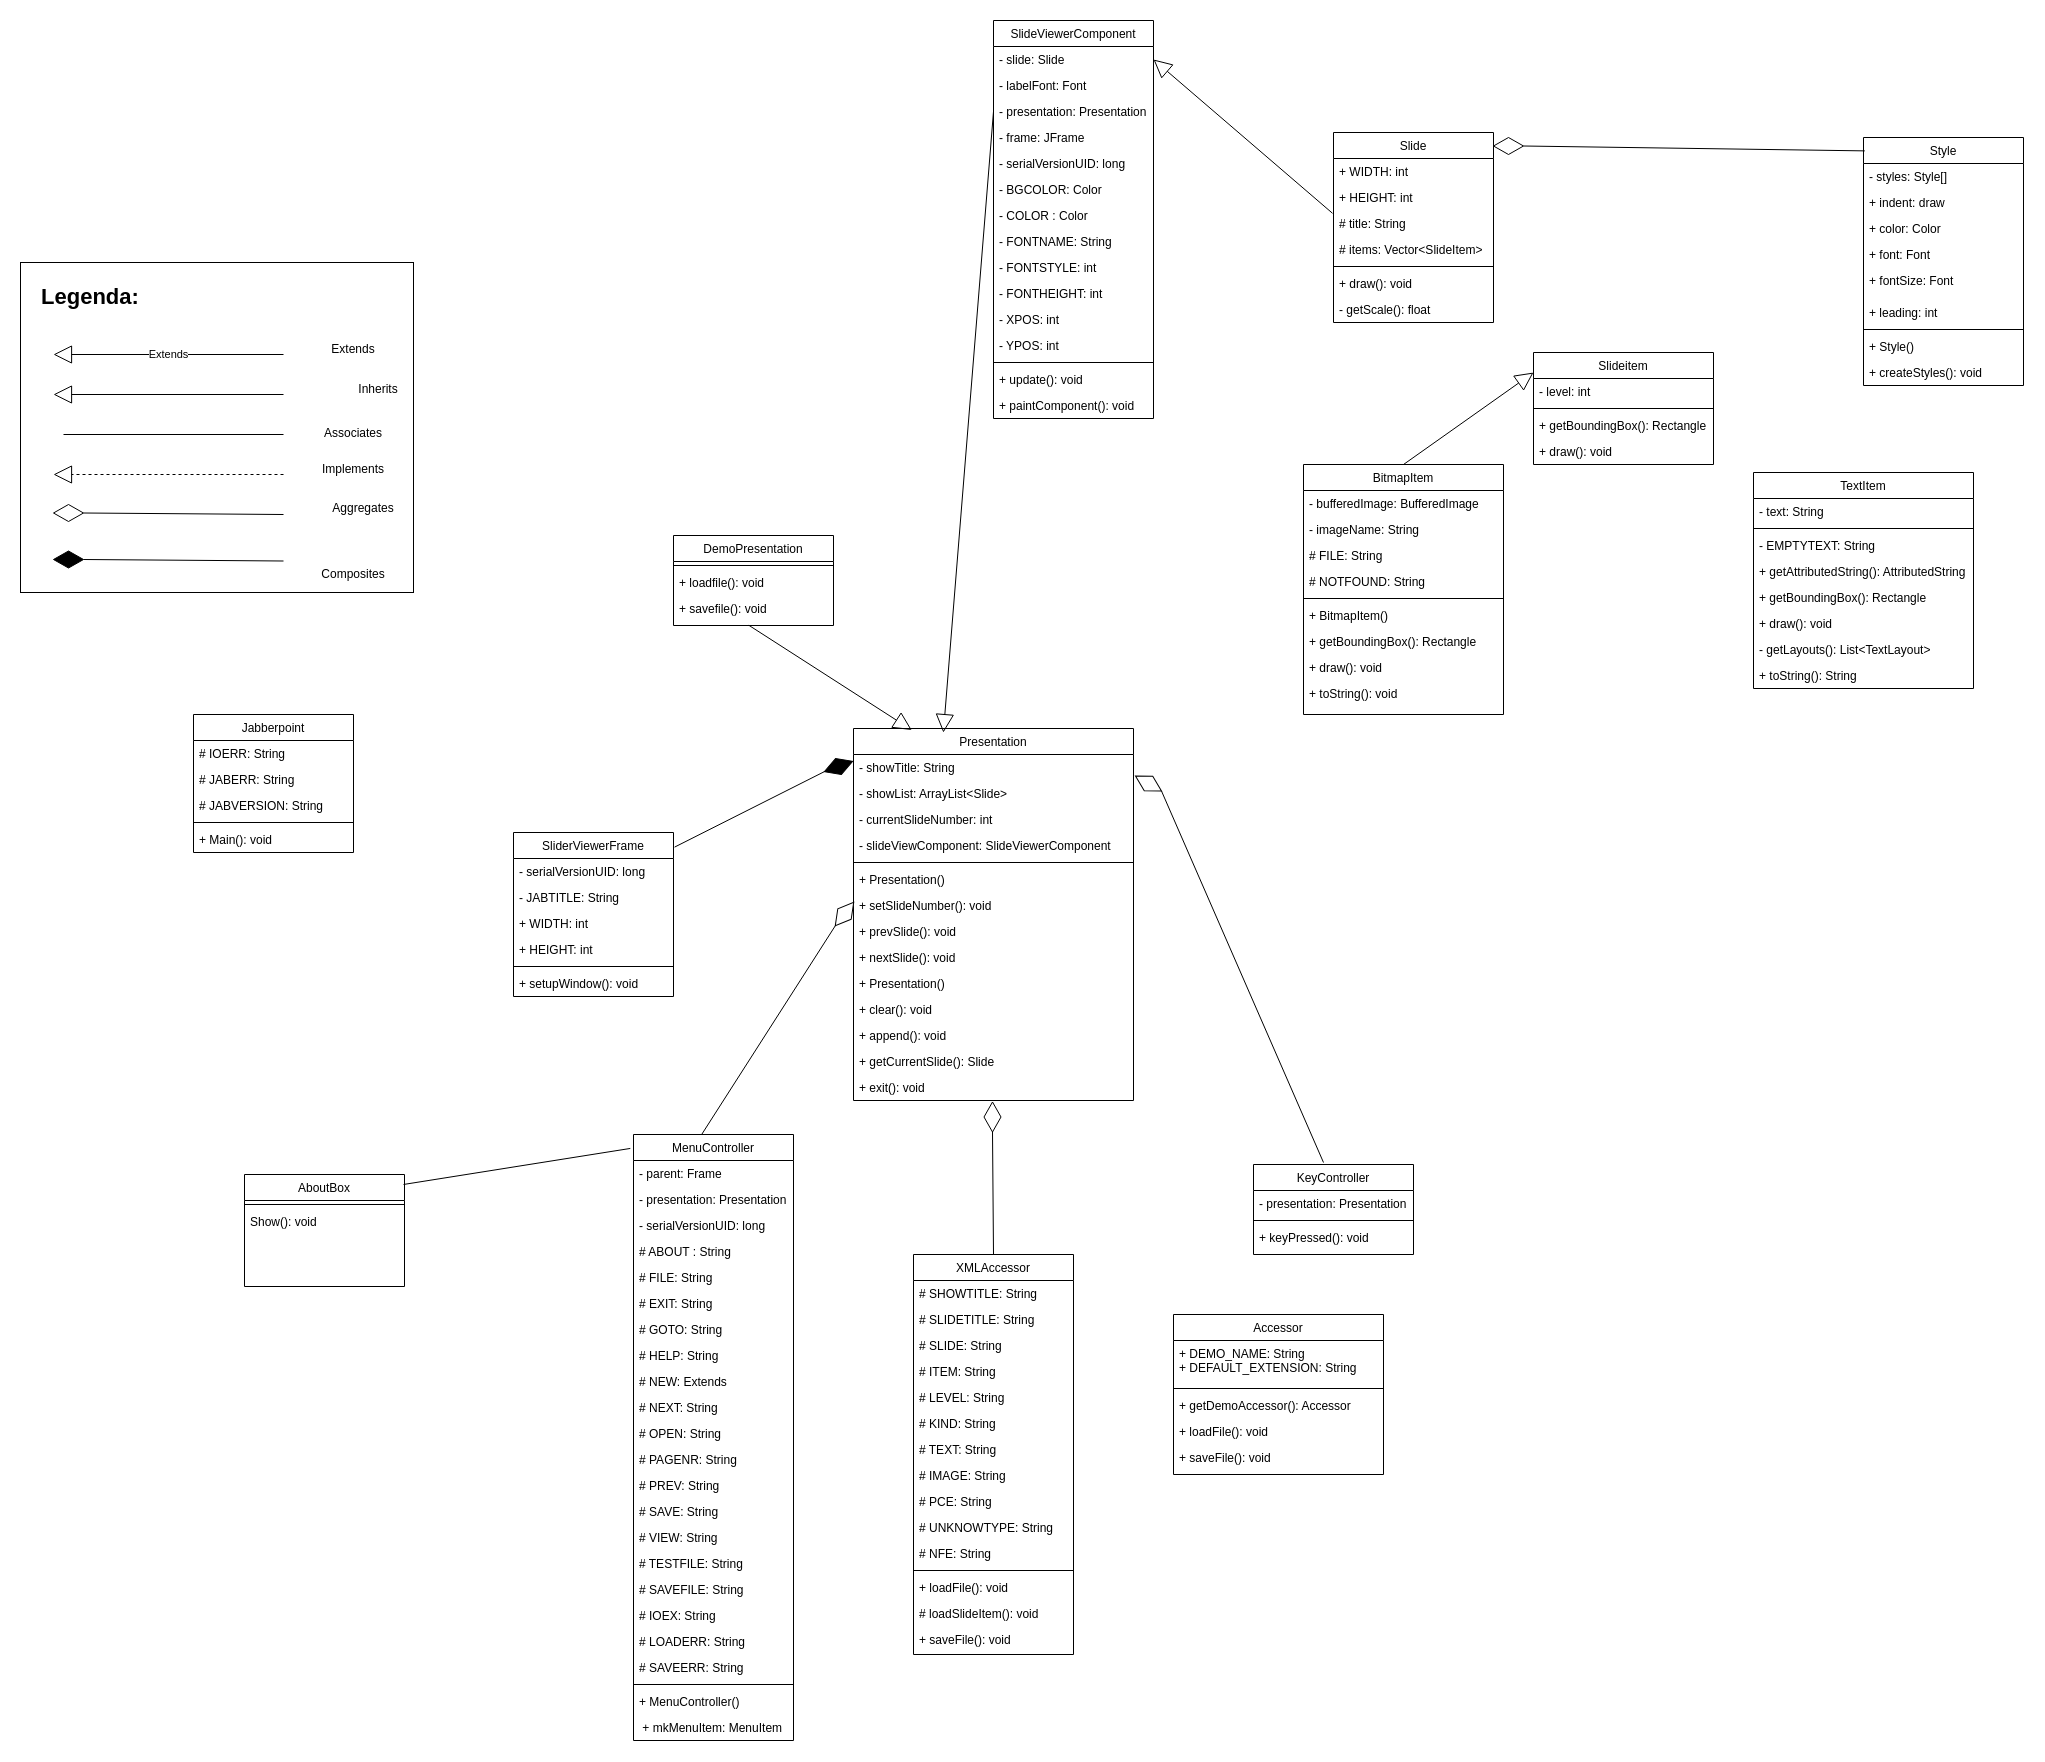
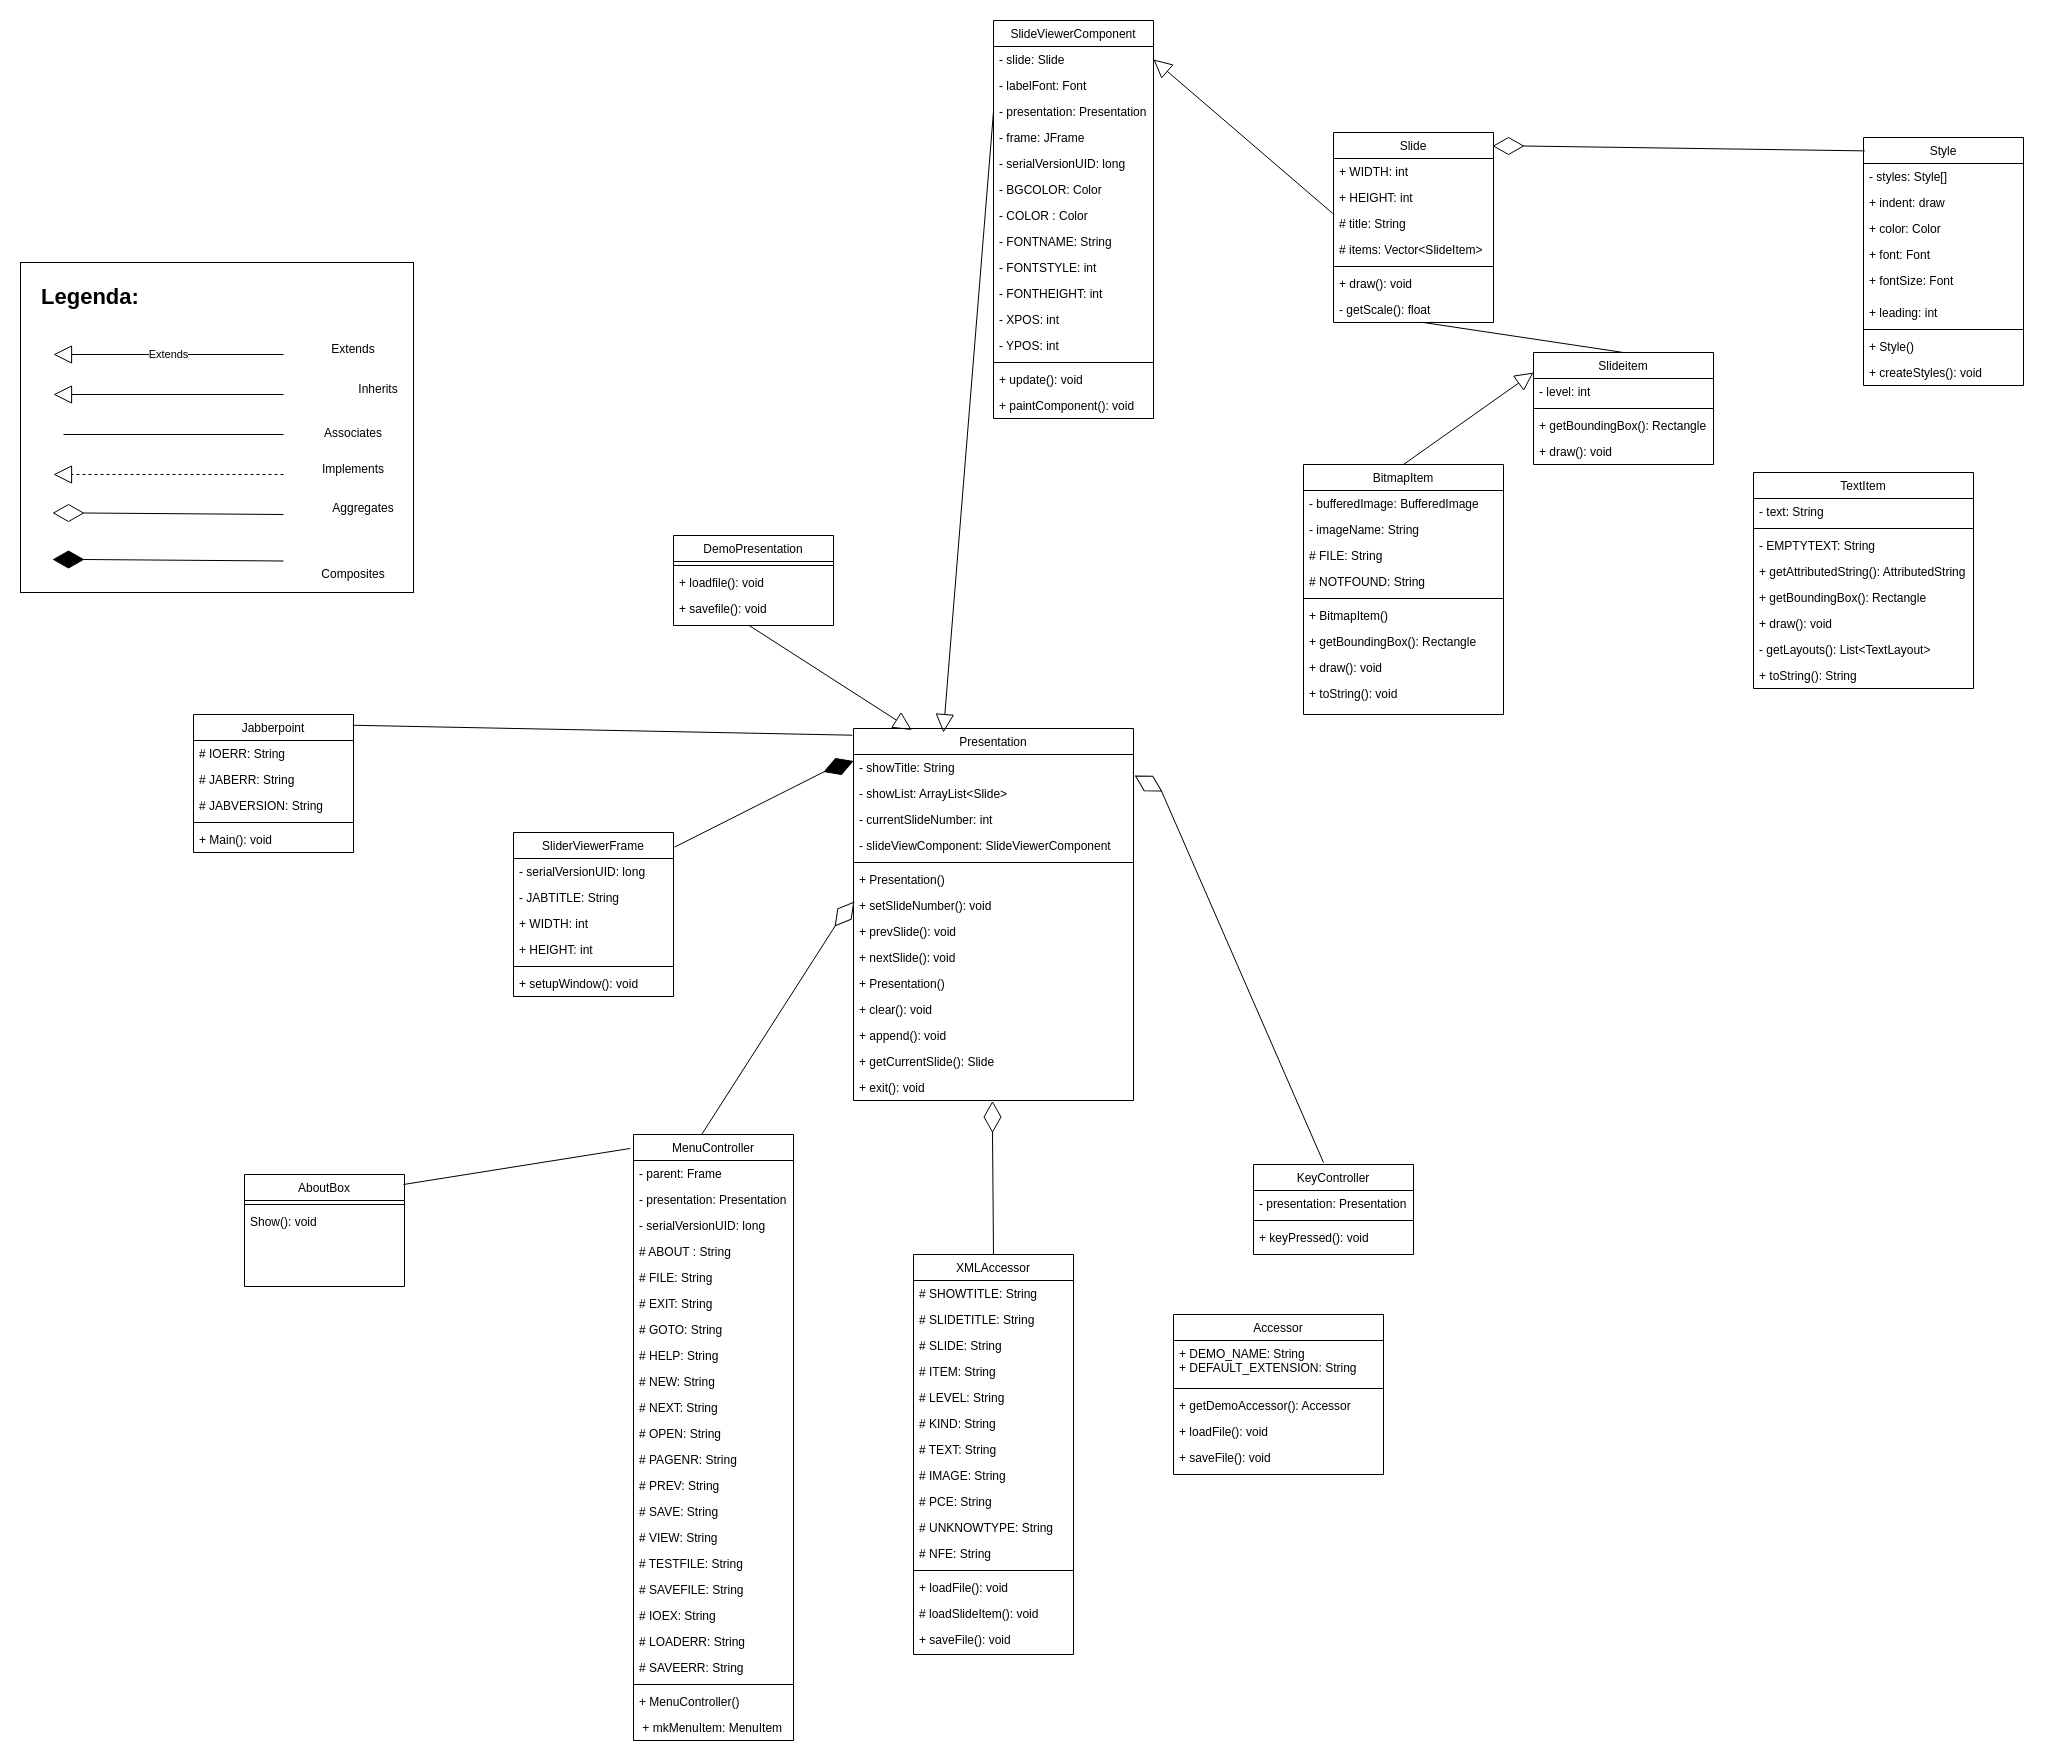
none -> (1525, 338)
none -> (602, 730)
(681, 1382) -> (676, 1382)
